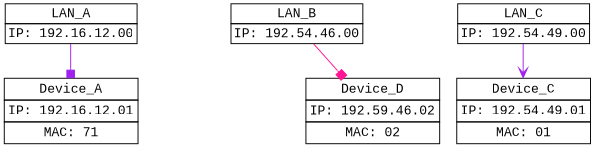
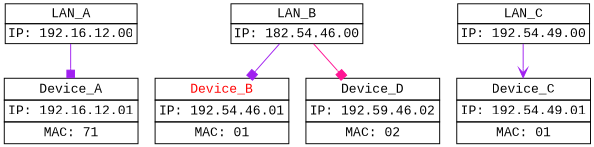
(297, 33) -> (297, 33)
none -> (222, 111)
